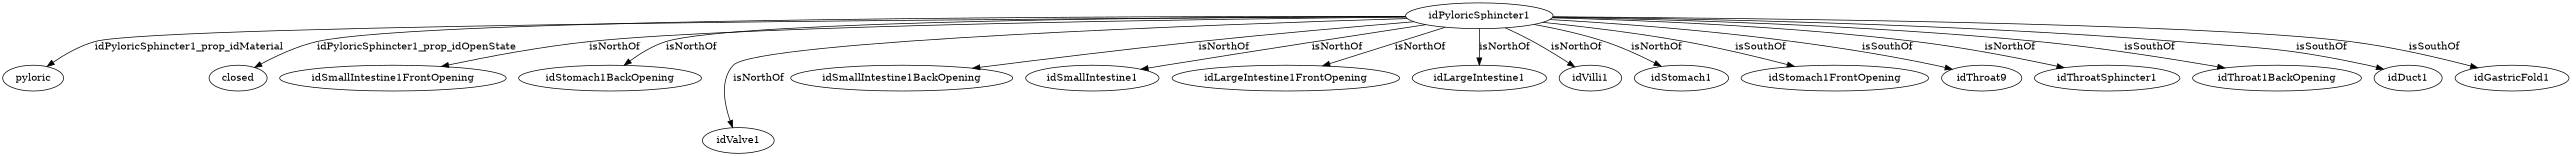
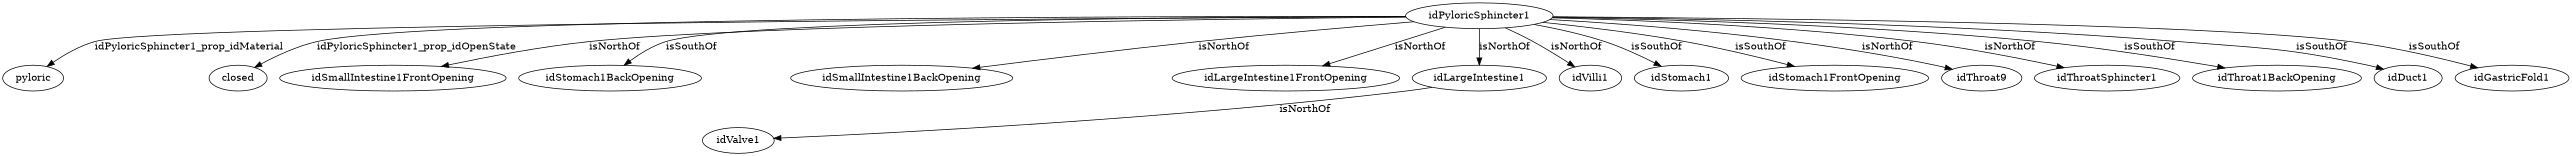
(1040, 33) -> (1107, 119)
(691, 47) -> (691, 47)
(1657, 47) -> (1657, 47)
(1887, 47) -> (1887, 47)
(1092, 78) -> none
